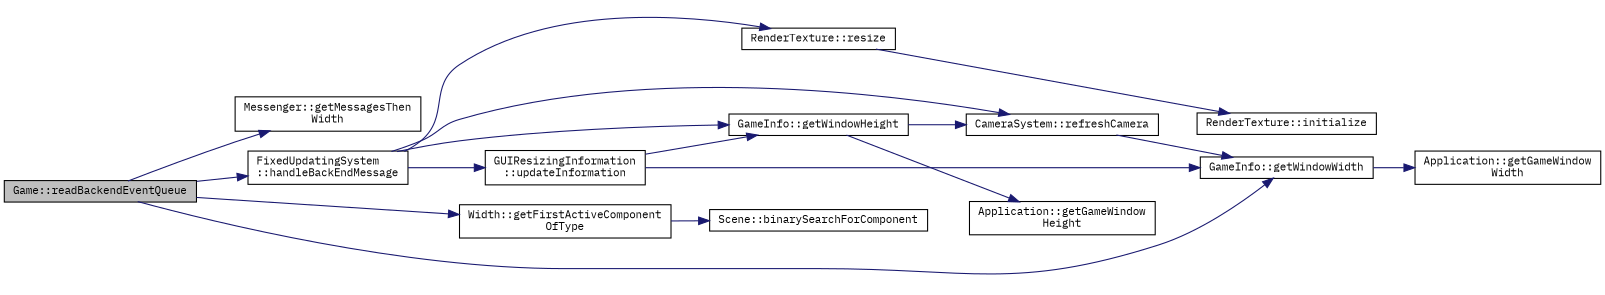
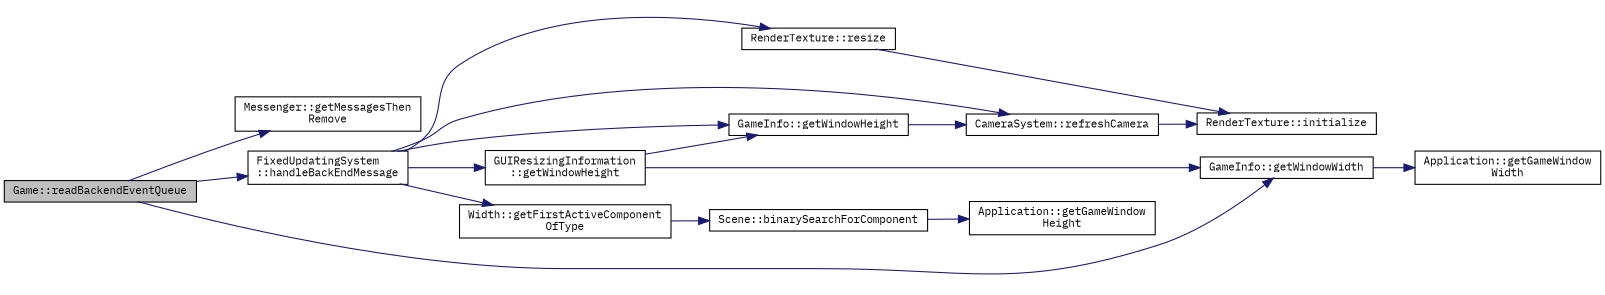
(328, 114) -> (328, 114)
(1169, 145) -> (1172, 124)
(912, 160) -> (943, 219)
(565, 168) -> (565, 168)
(322, 206) -> (441, 193)
